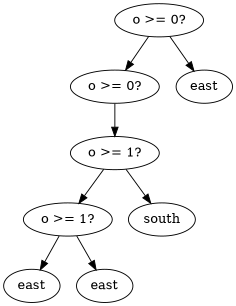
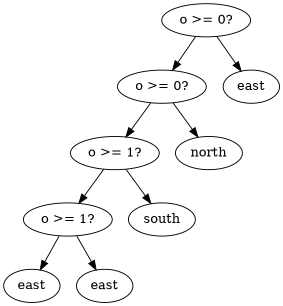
none -> (209, 153)
